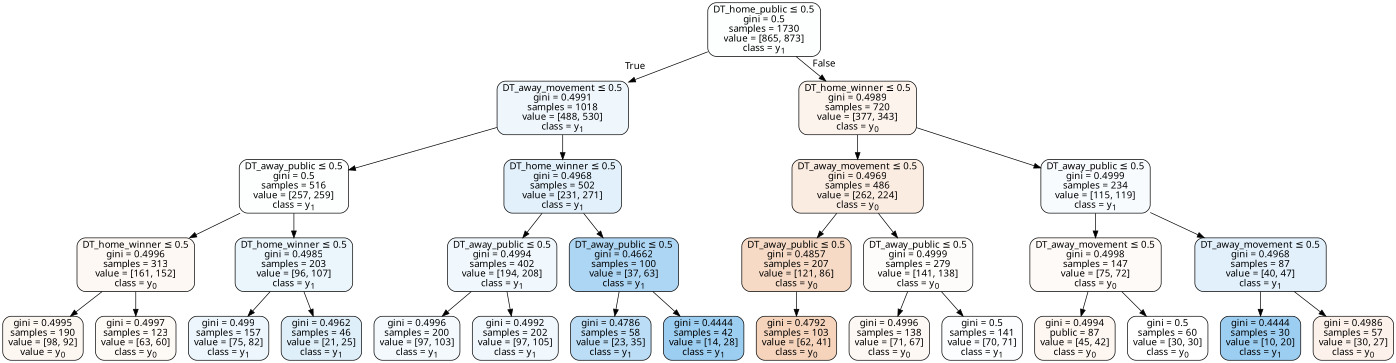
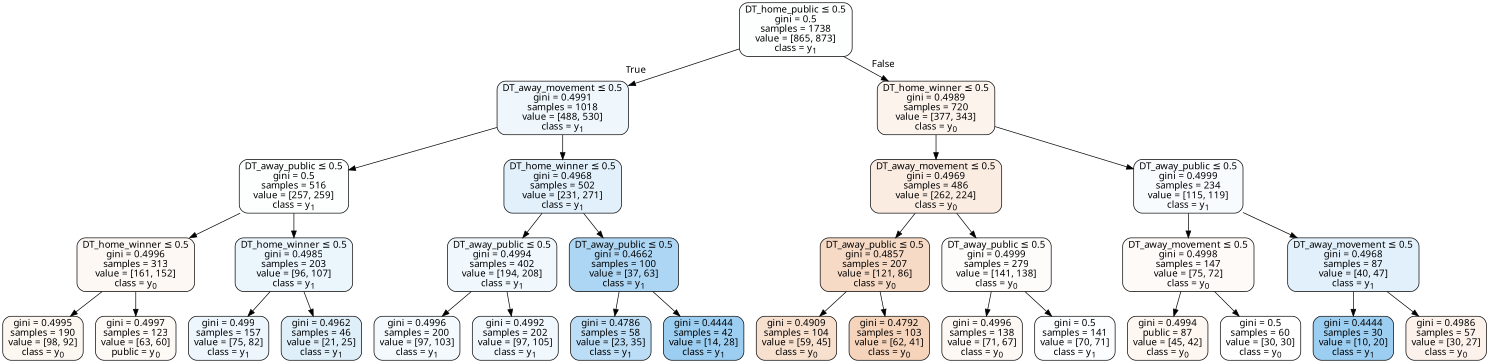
(764, 29) -> (796, 29)
none -> (796, 338)
(41, 352) -> (41, 352)
(133, 352) -> (133, 352)
